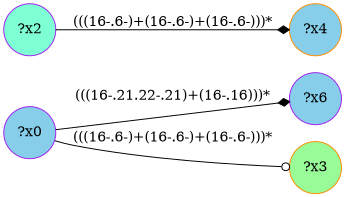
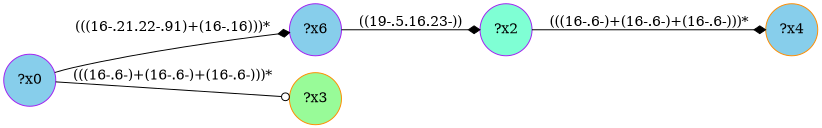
none -> (405, 30)
(173, 96) -> (173, 27)
